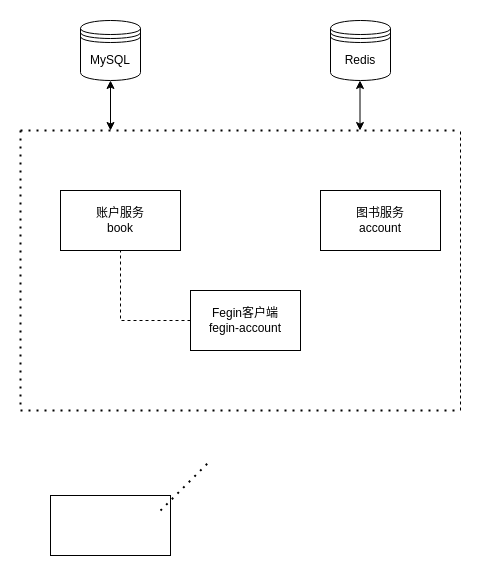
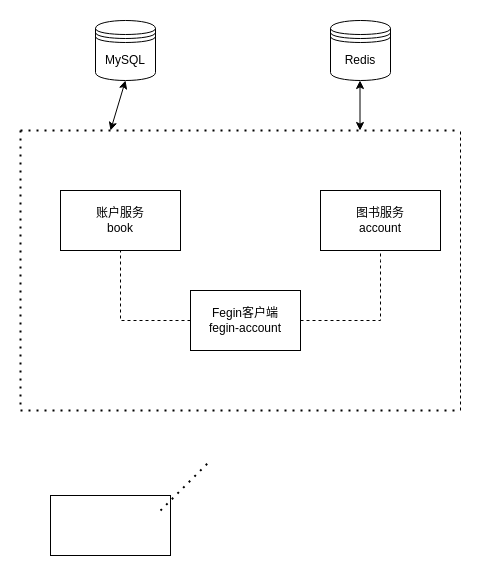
(111, 51) -> (126, 51)
none -> (375, 321)
